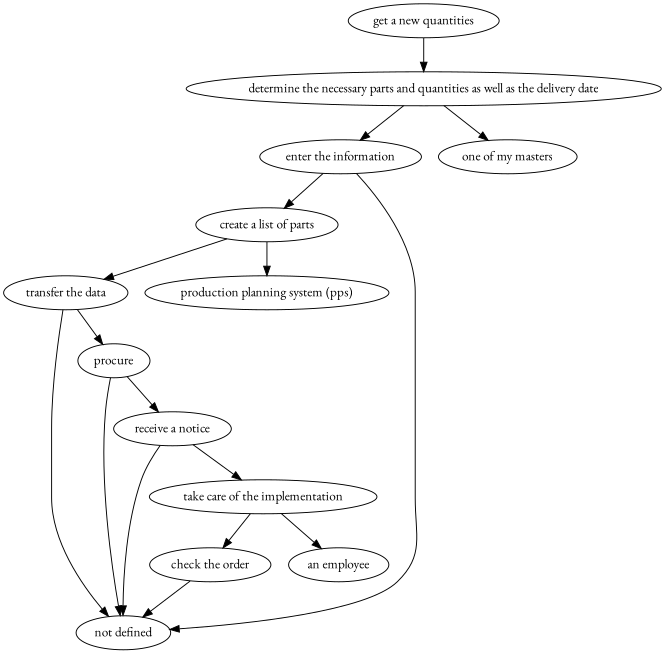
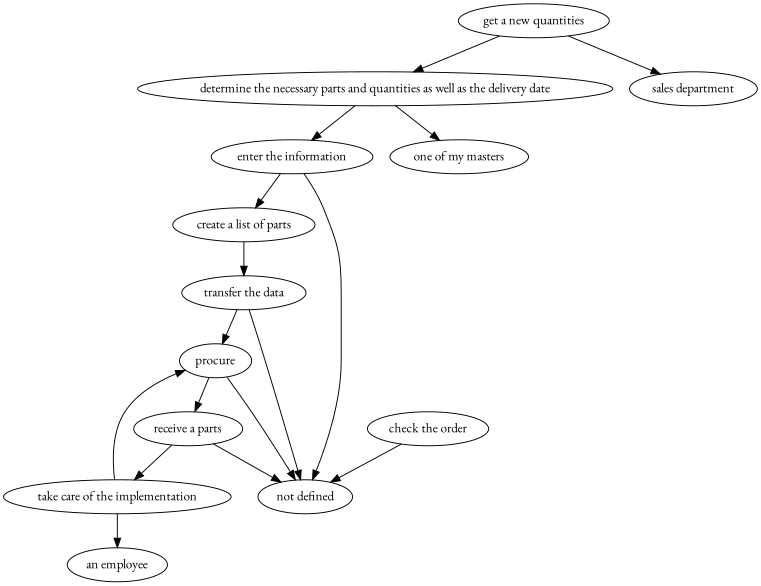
none -> (693, 89)
(267, 293) -> none
(172, 429) -> (188, 429)
(240, 527) -> (124, 414)
